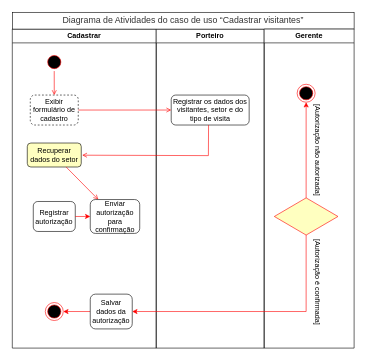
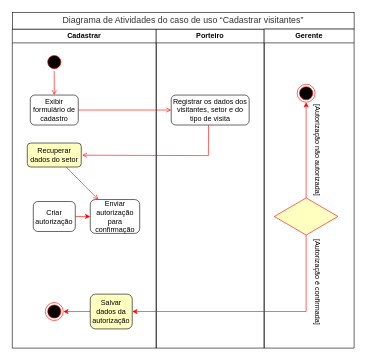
(54, 110) -> (54, 110)
(54, 217) -> (54, 217)
(111, 312) -> (111, 312)
